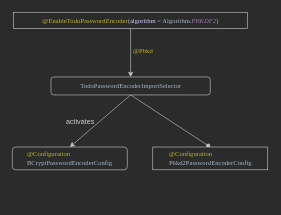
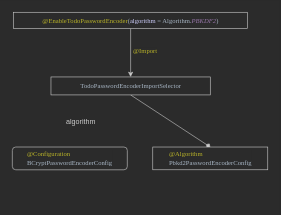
(144, 45) -> (148, 45)
(131, 86) -> (131, 86)
(101, 121) -> none
(84, 122) -> (83, 122)
(211, 159) -> (211, 159)
